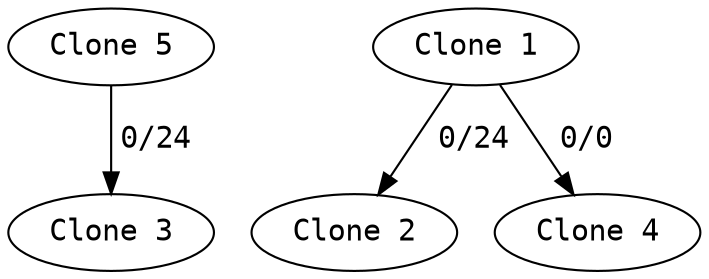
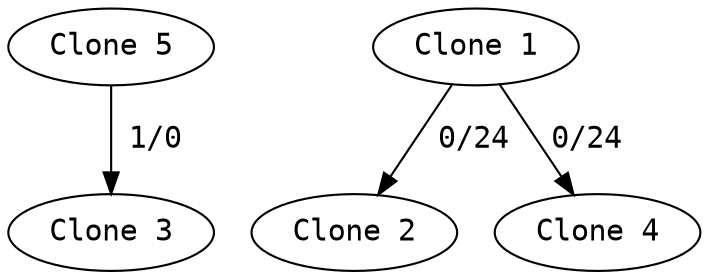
(147, 140) -> (147, 140)
(578, 140) -> (578, 140)
